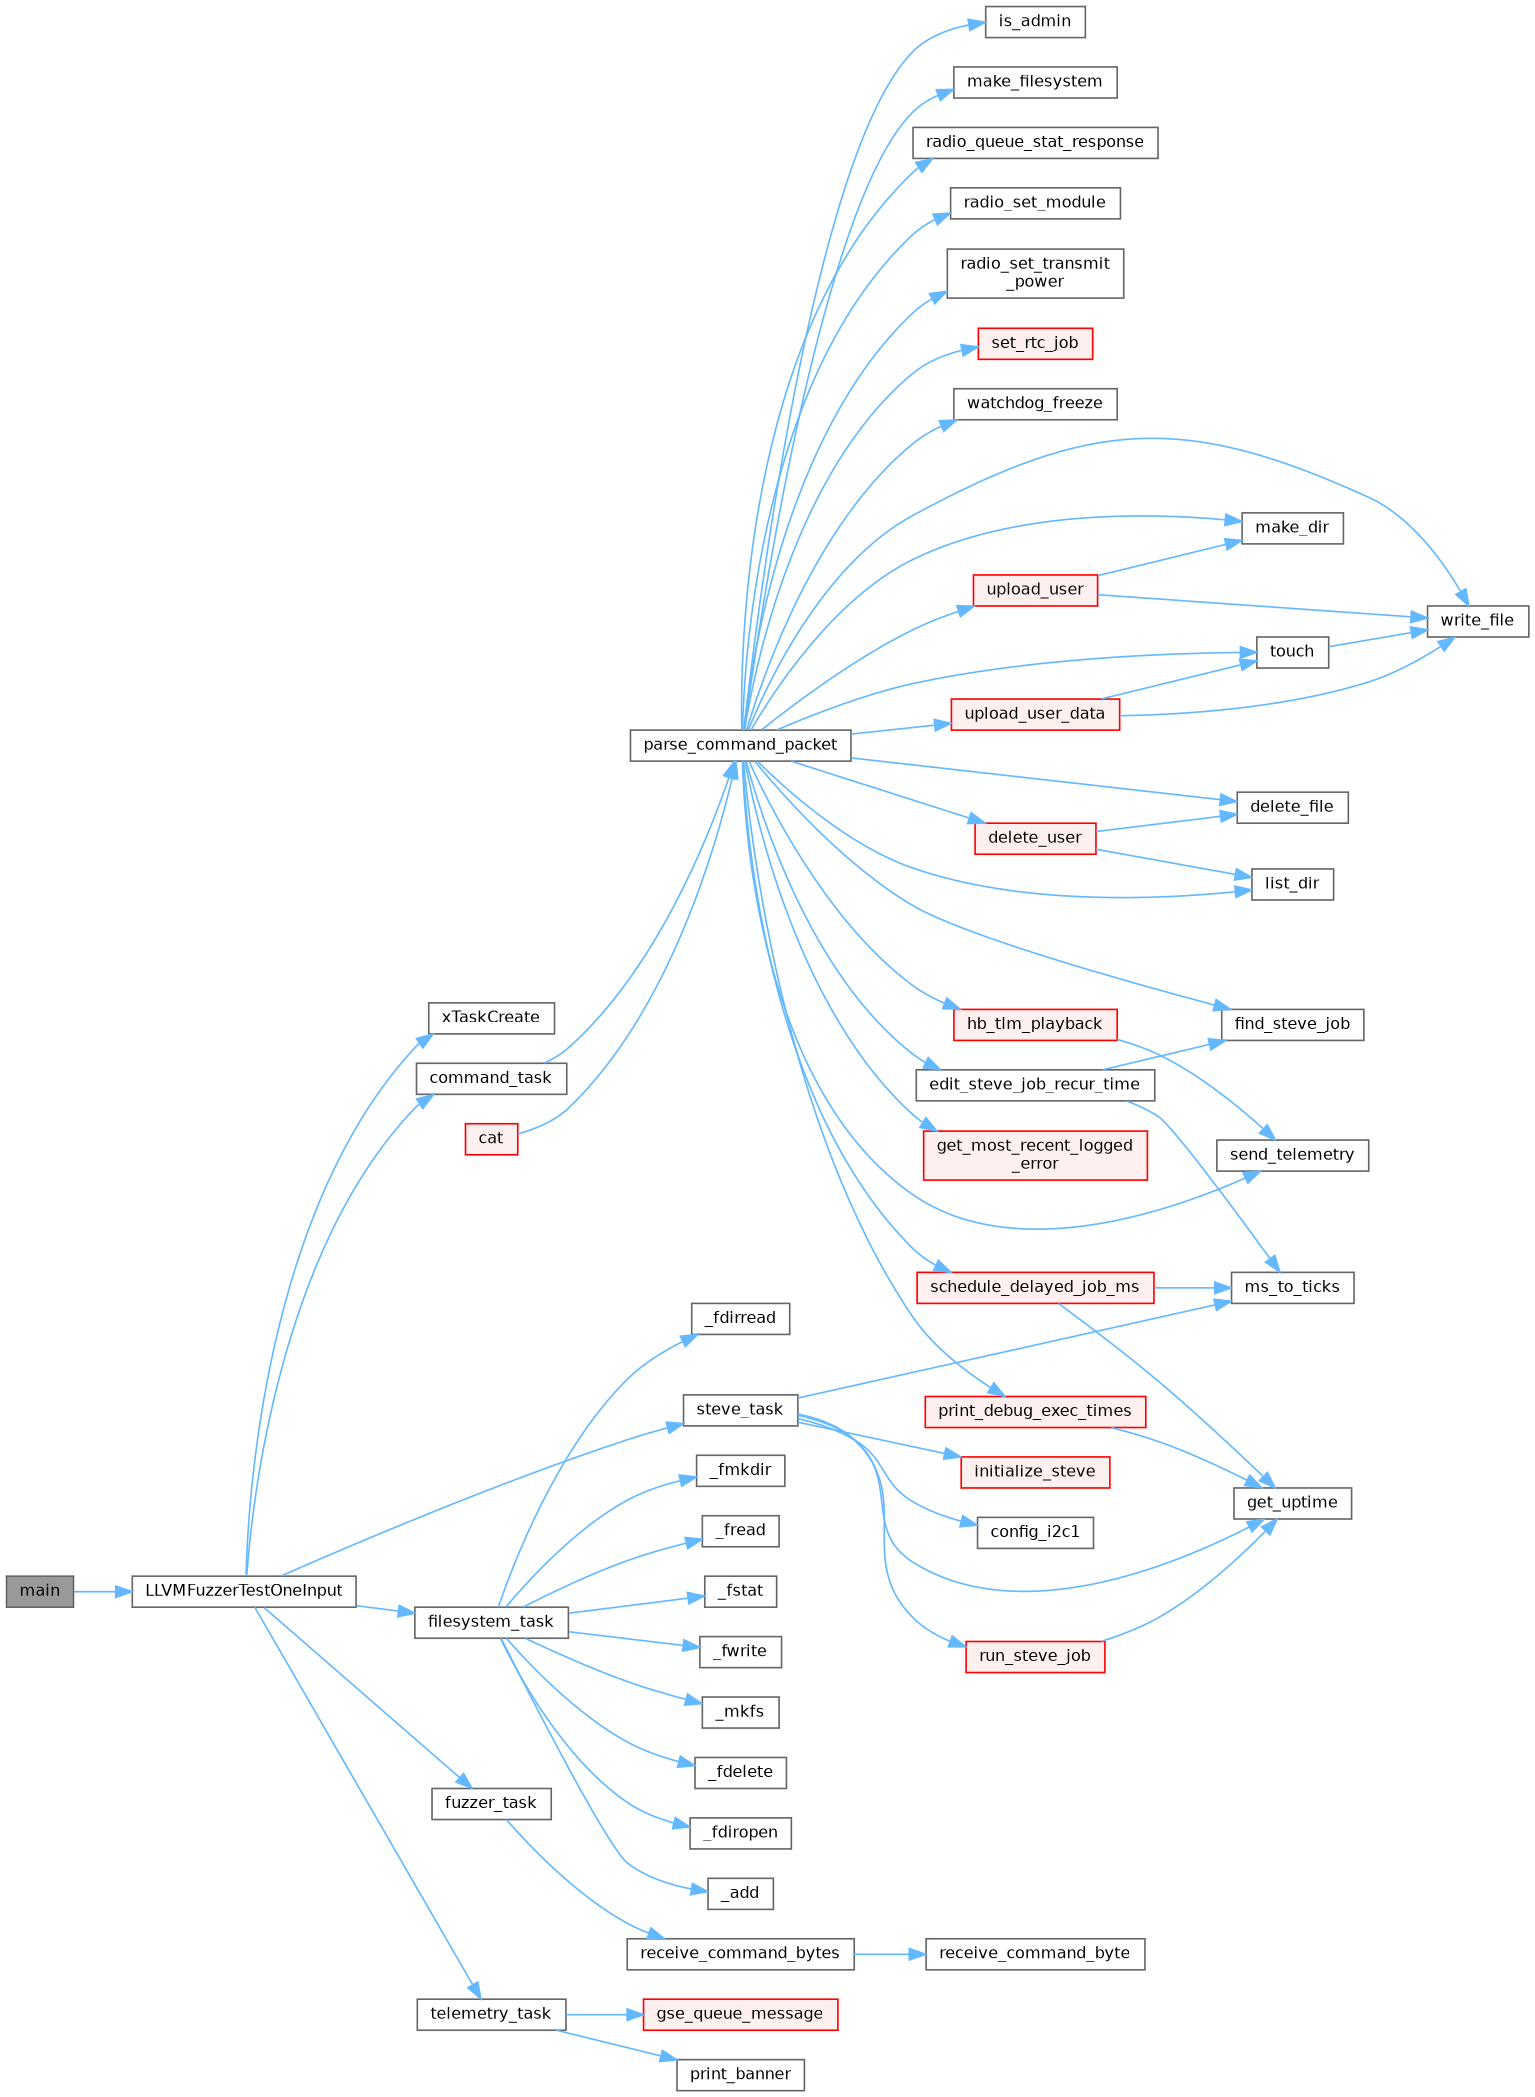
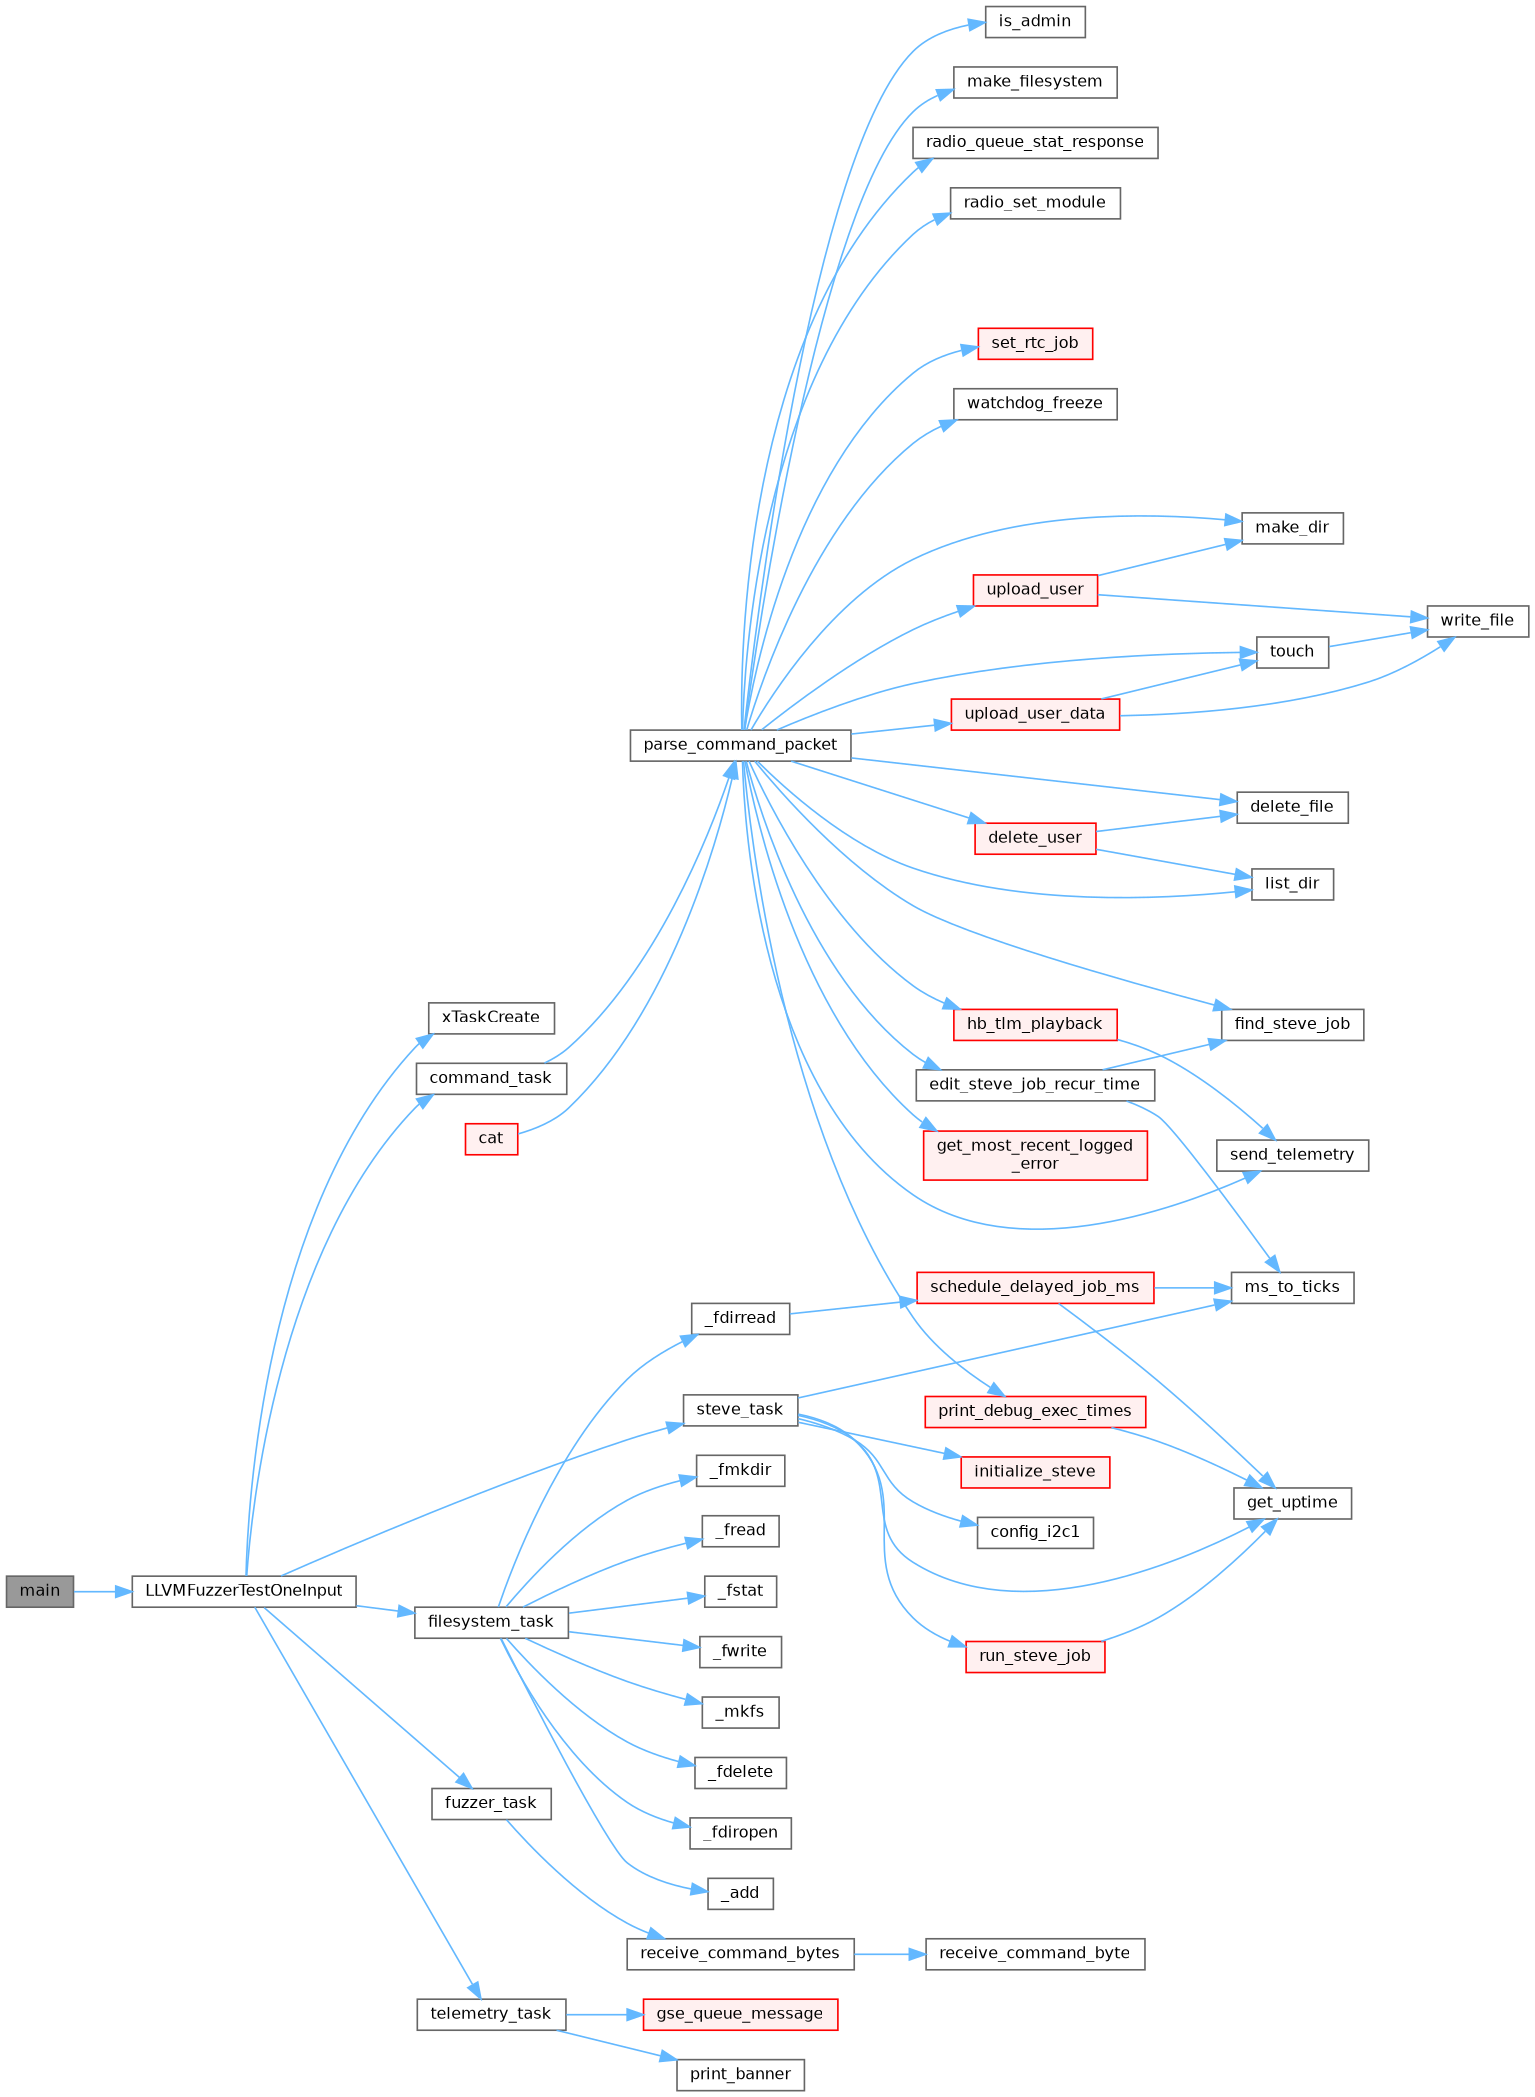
(1036, 274) -> none
(1069, 450) -> none
(840, 1148) -> (845, 1308)
